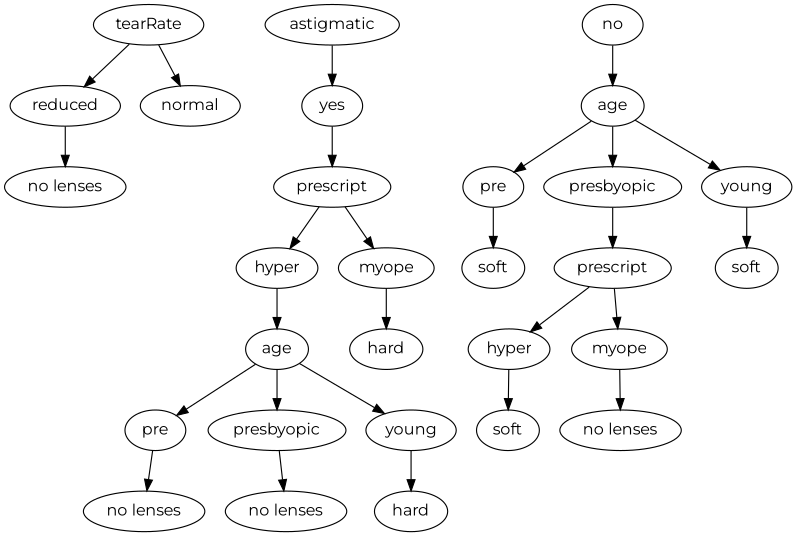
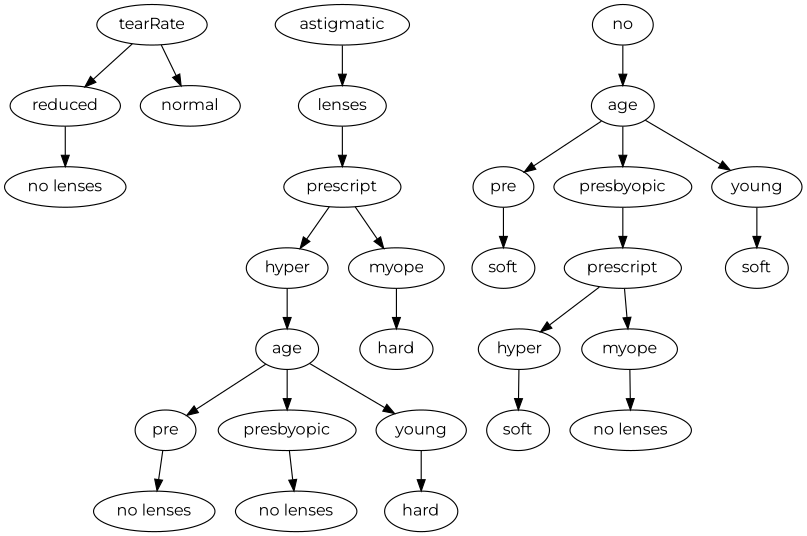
(332, 106) -> (342, 106)
